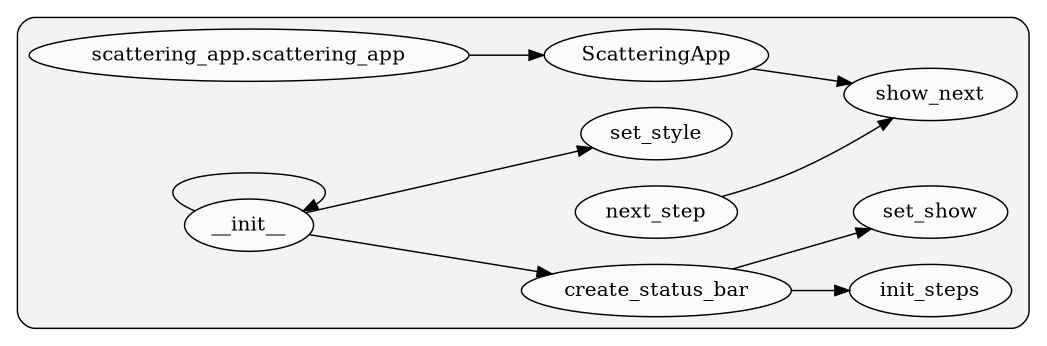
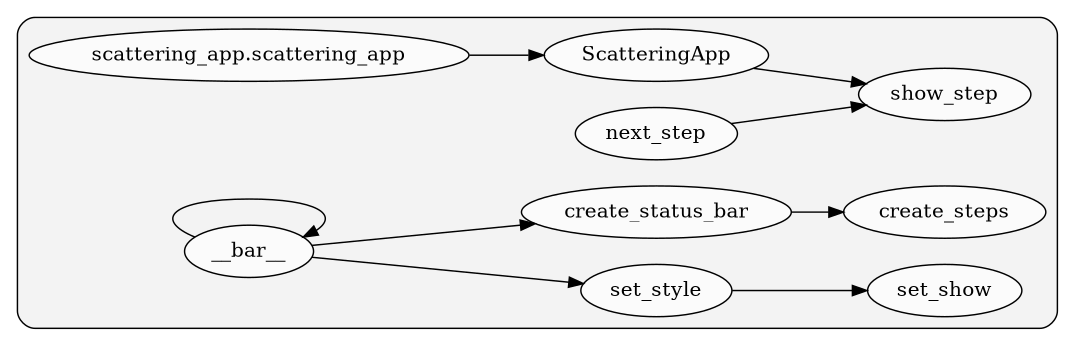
(931, 94) -> (945, 94)
(249, 225) -> (249, 251)
(795, 251) -> (792, 291)
(931, 291) -> (945, 212)
